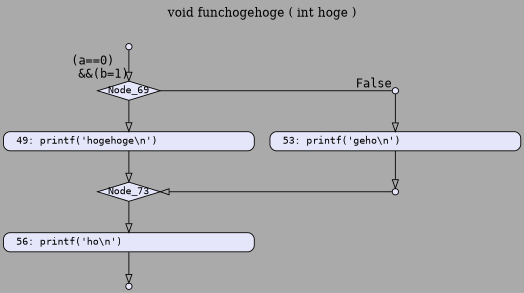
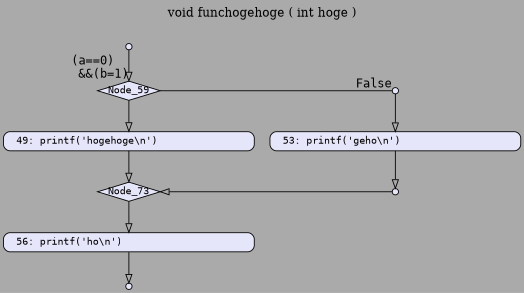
(129, 91) -> (129, 91)
